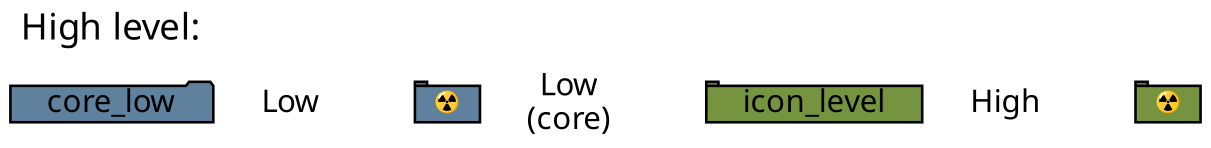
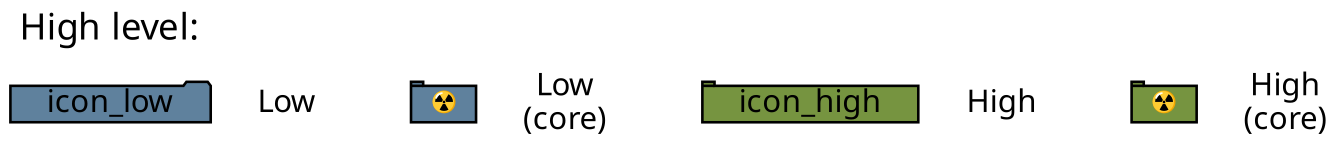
(112, 104) -> (111, 104)
(814, 104) -> (810, 104)
none -> (1286, 104)
